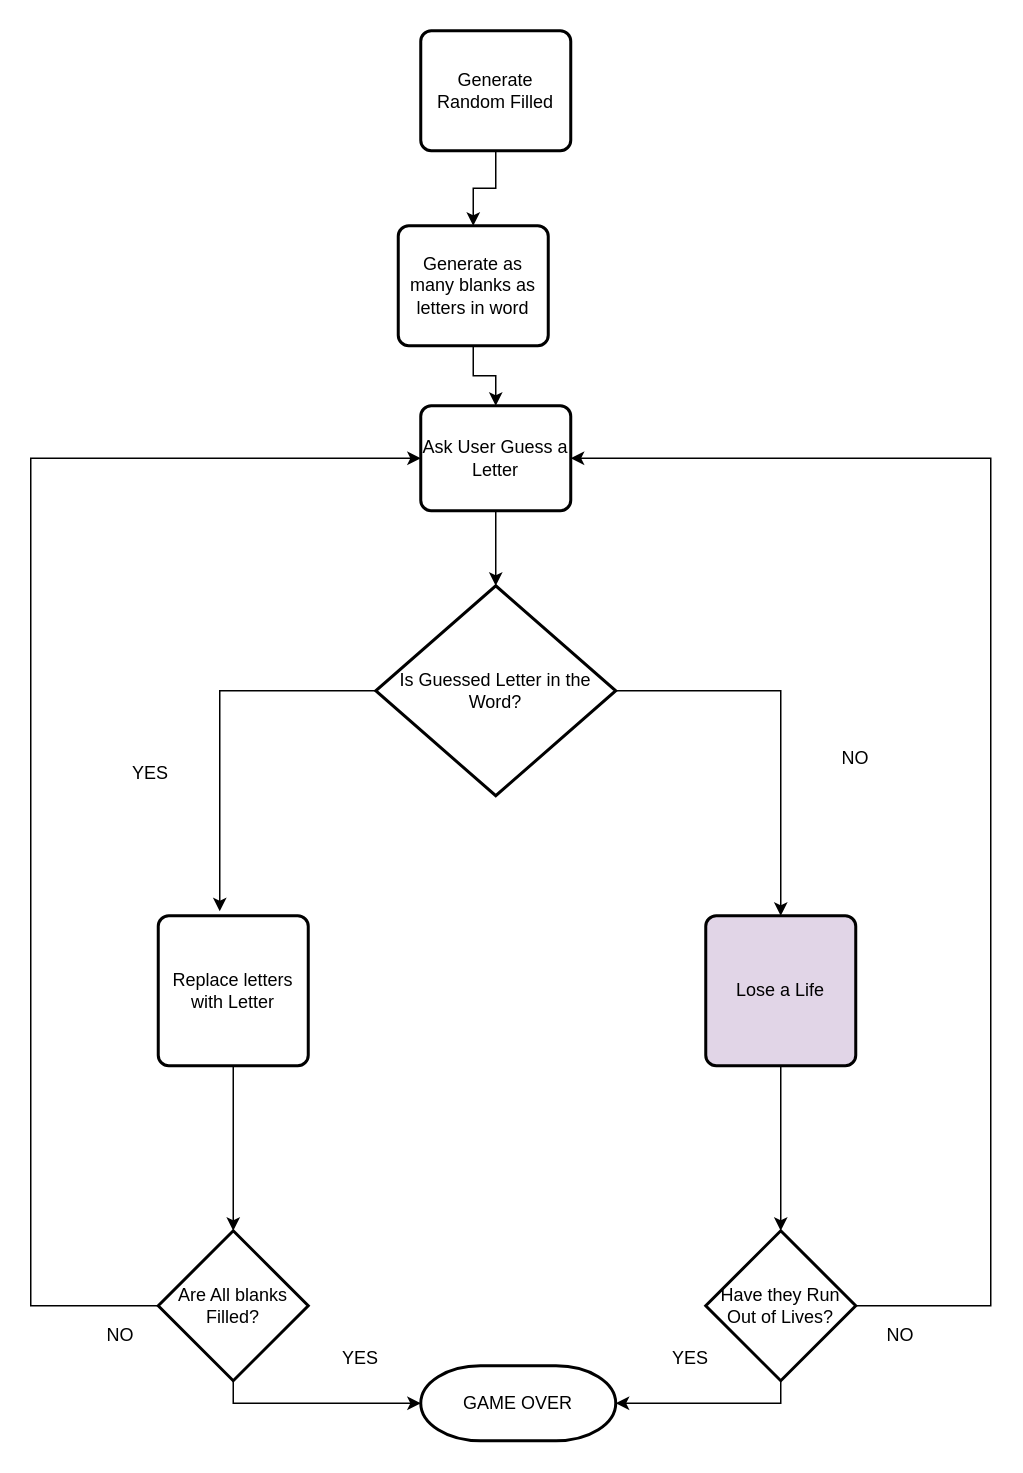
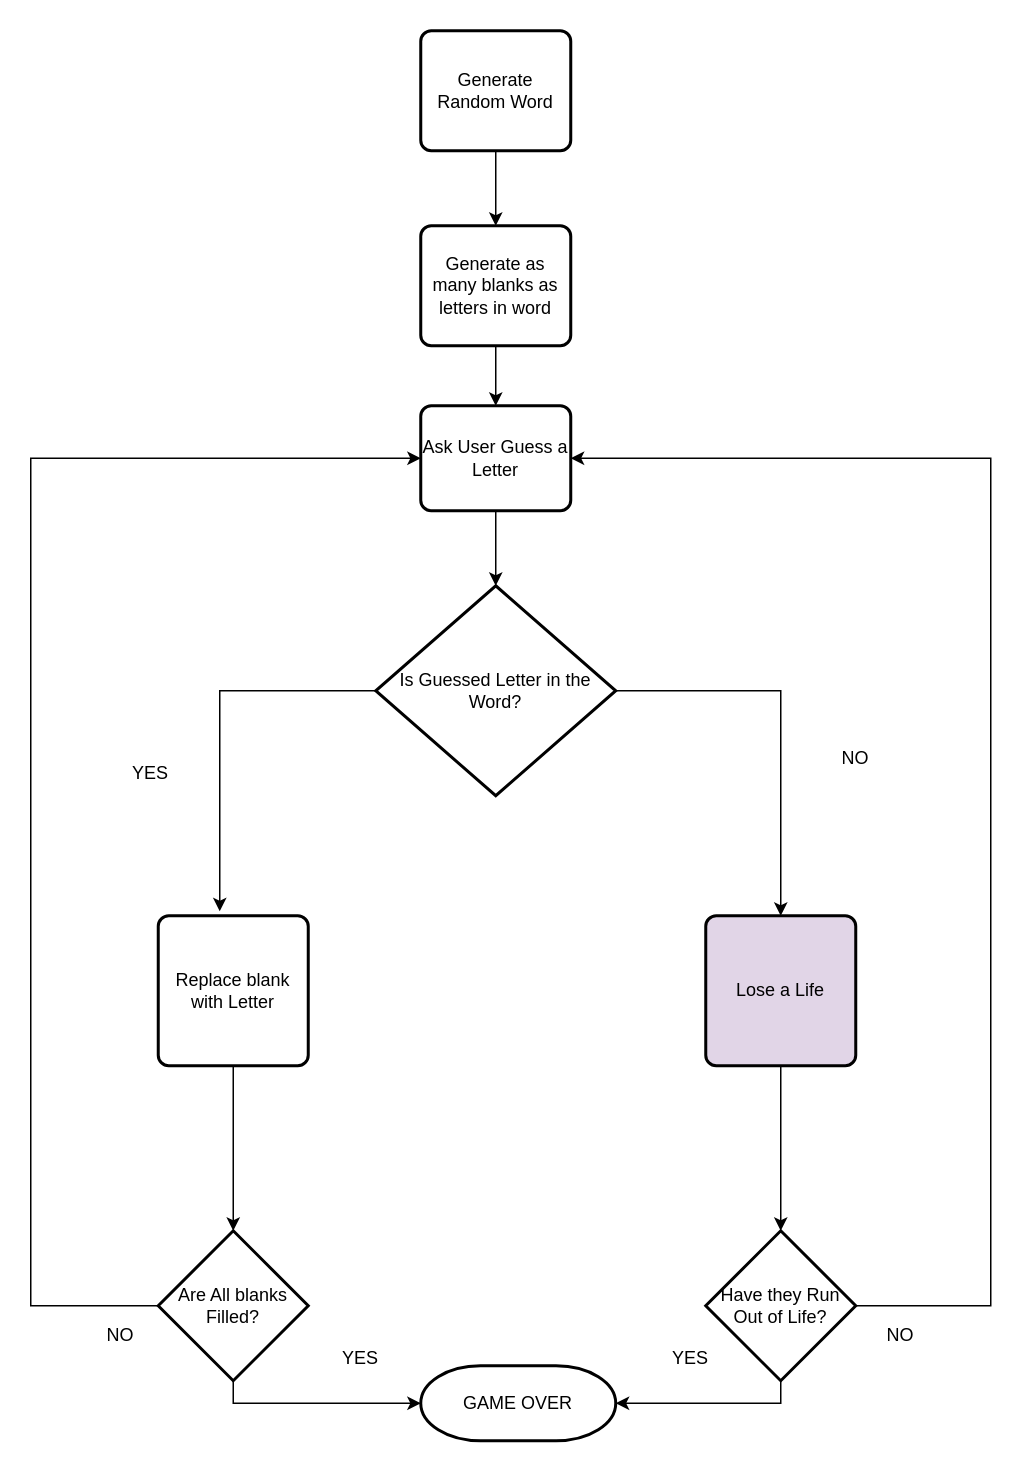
(496, 91) -> (496, 91)
(473, 286) -> (496, 286)
(233, 991) -> (233, 991)
(781, 1306) -> (781, 1306)
